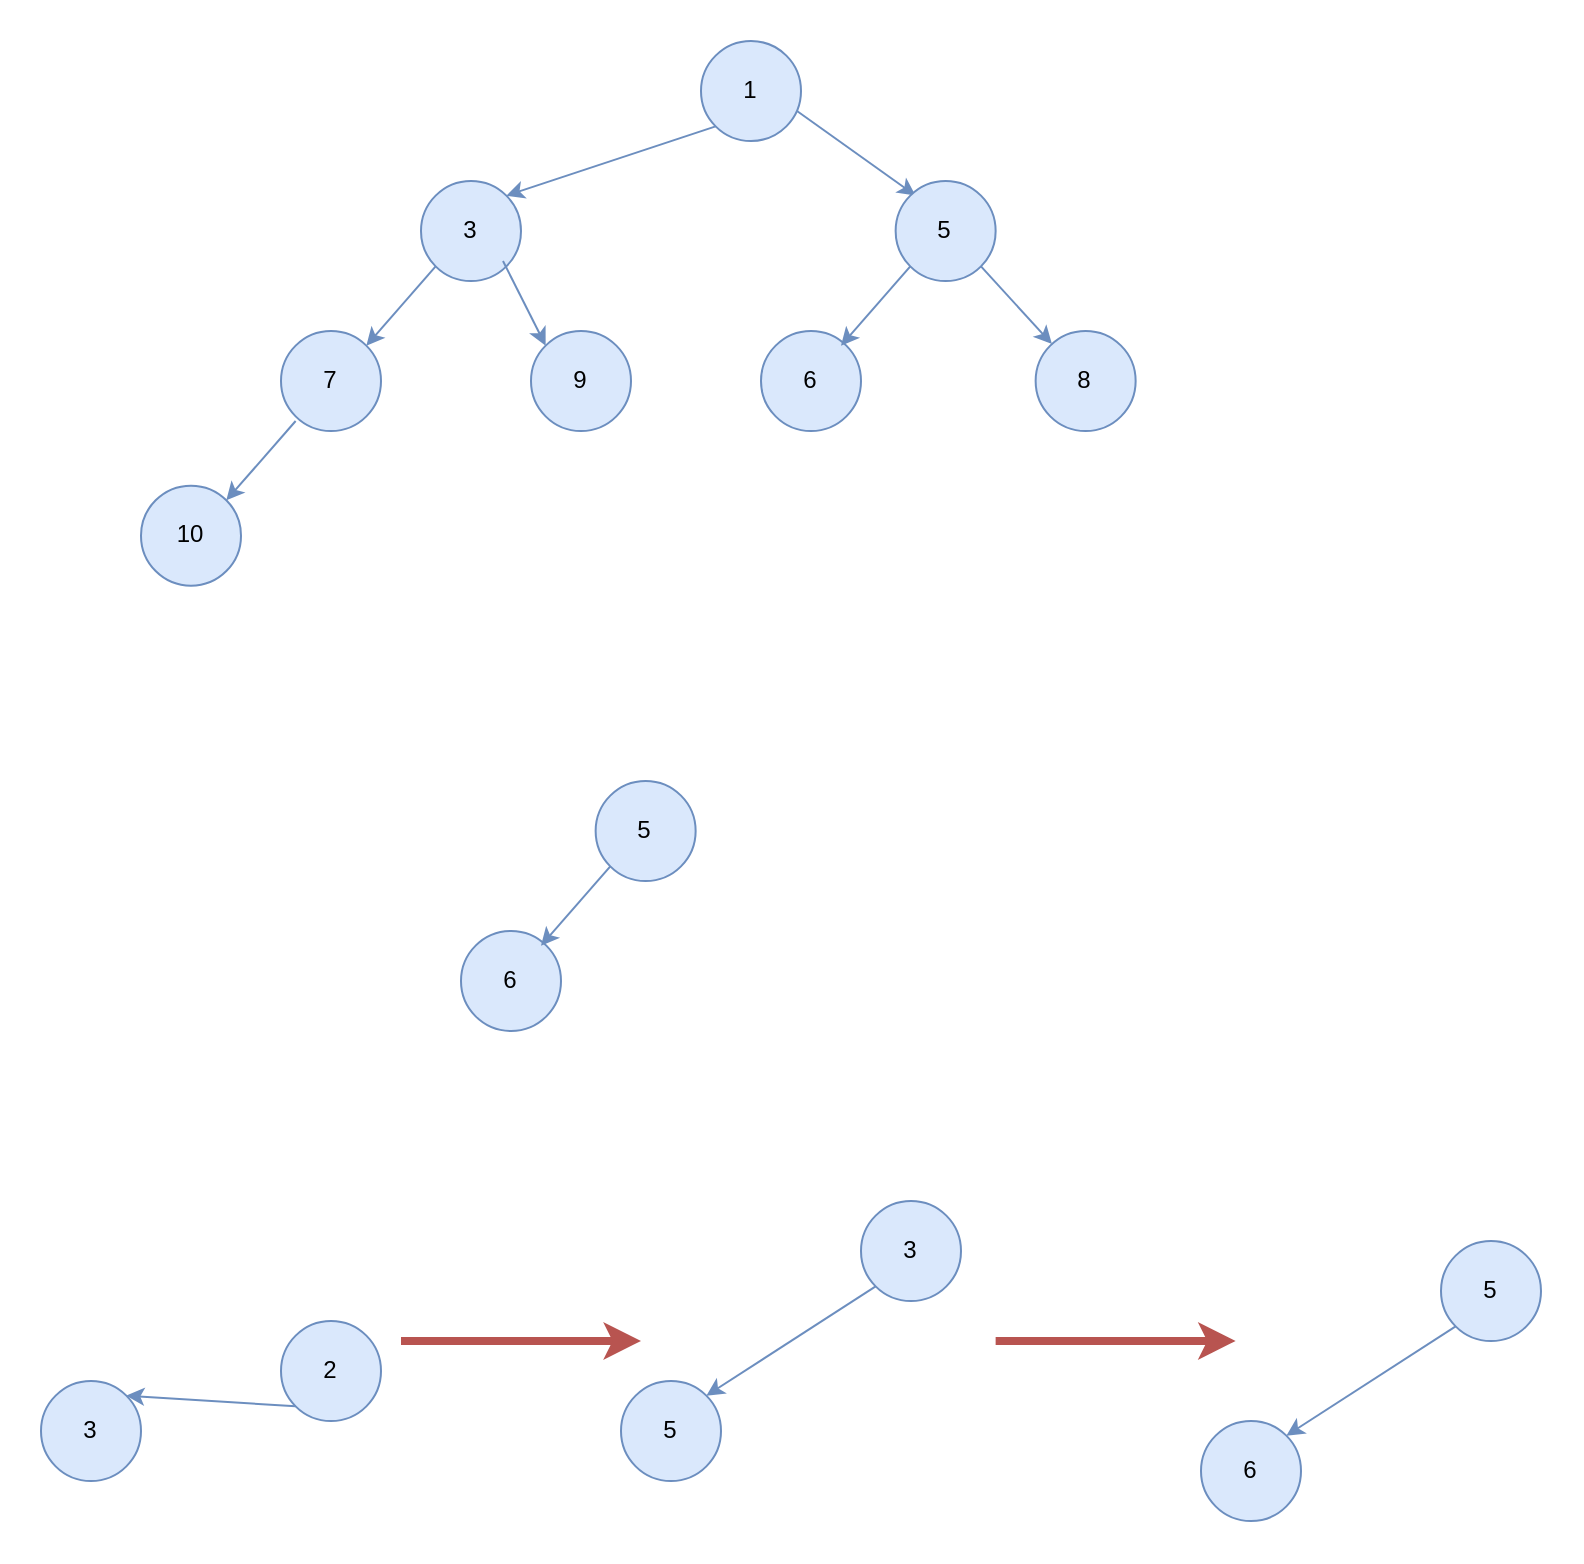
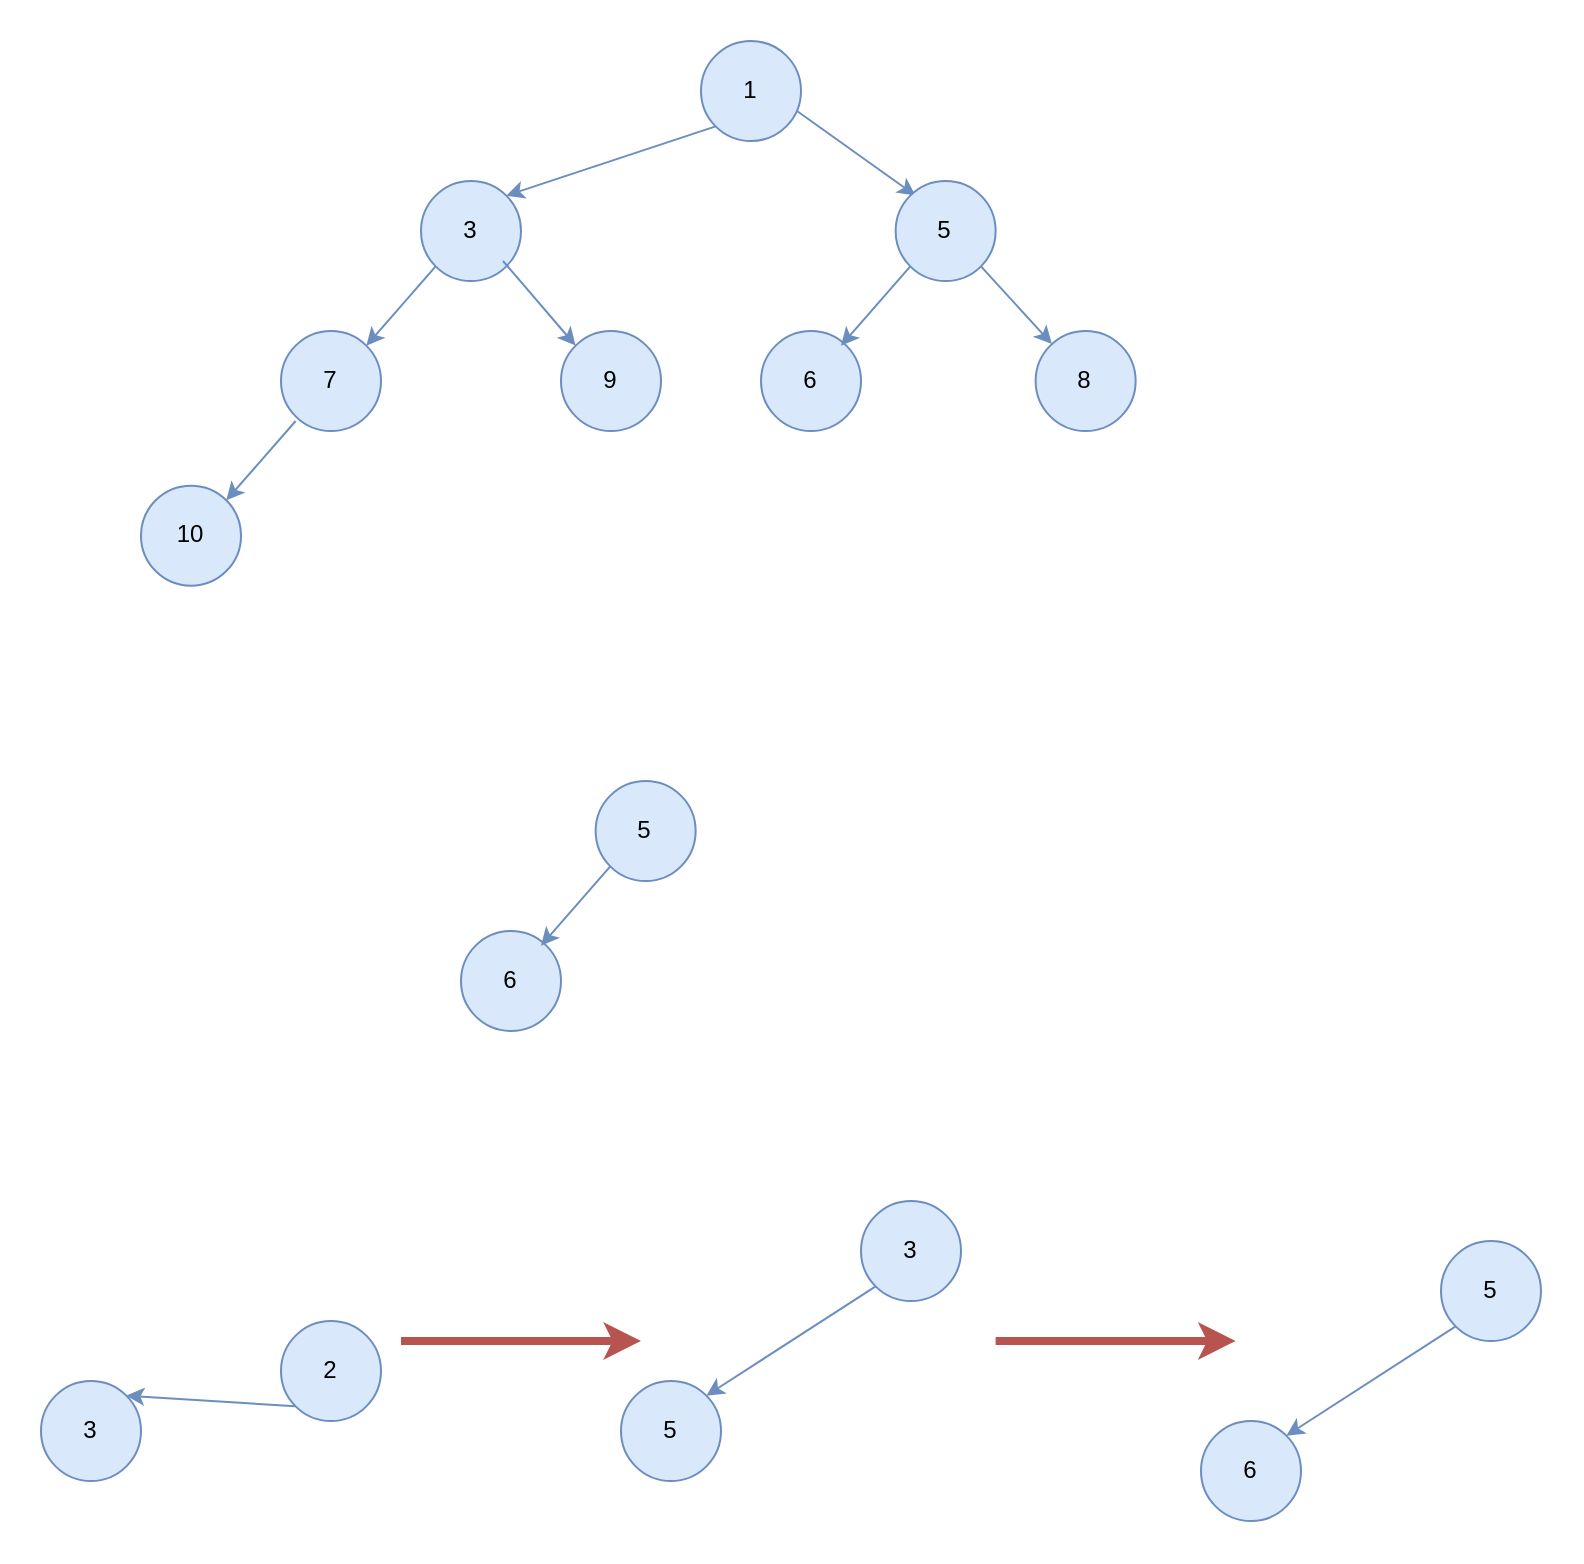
(581, 381) -> (611, 381)
